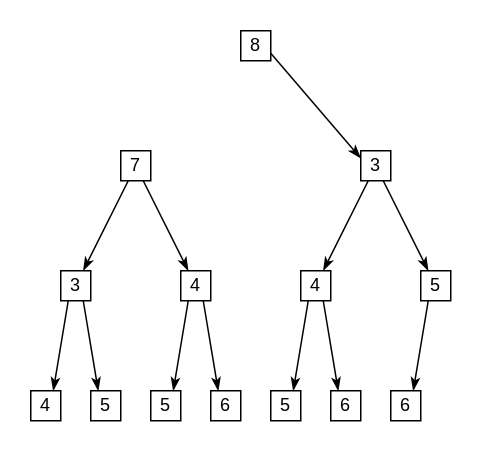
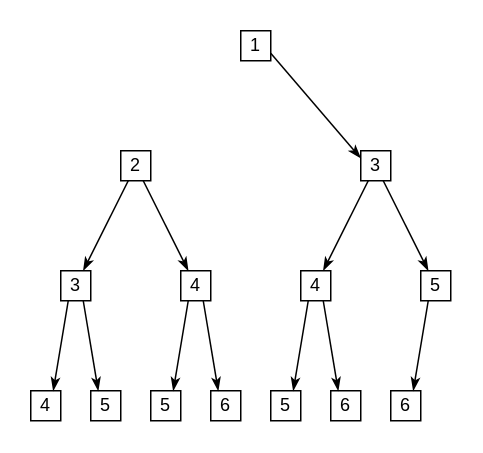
(256, 46) -> (256, 46)
(136, 166) -> (136, 166)
